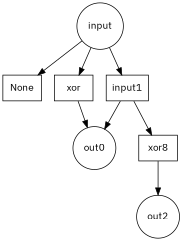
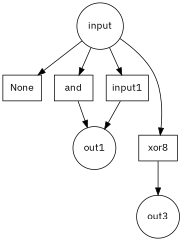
(74, 88) -> (74, 88)
(141, 115) -> (155, 77)
(94, 148) -> (94, 148)
(158, 217) -> (158, 217)
